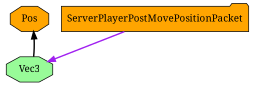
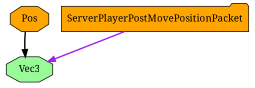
(34, 48) -> (25, 41)
